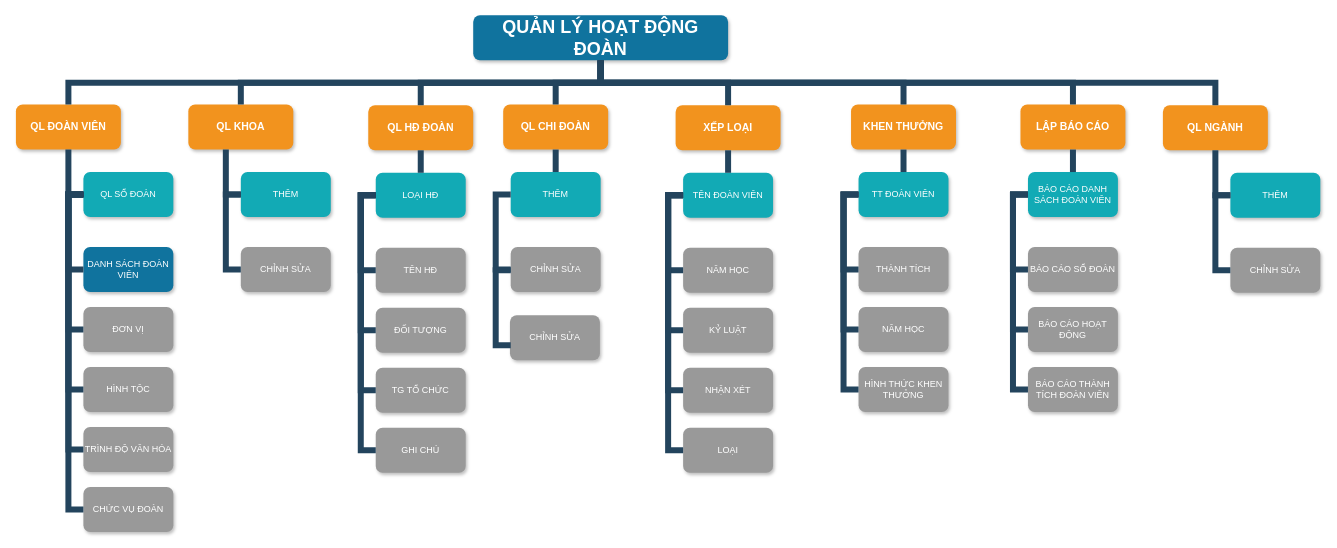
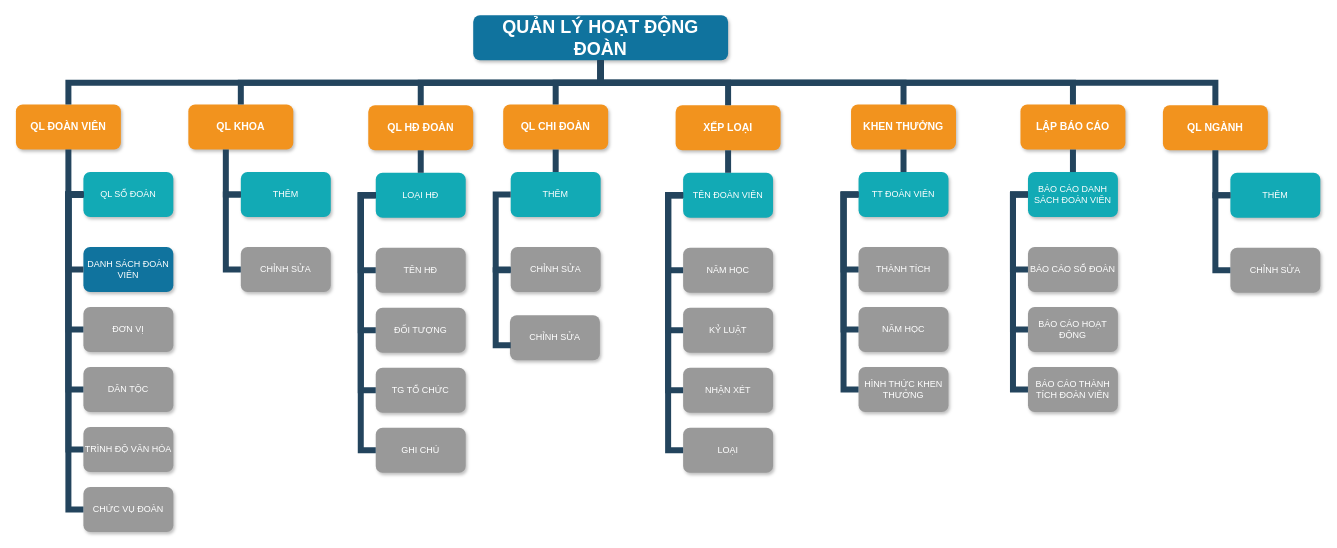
(128, 390) -> (128, 390)
